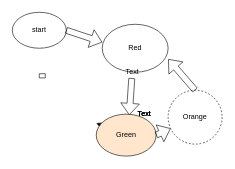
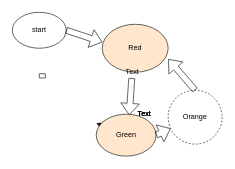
(135, 48) -> (135, 48)
